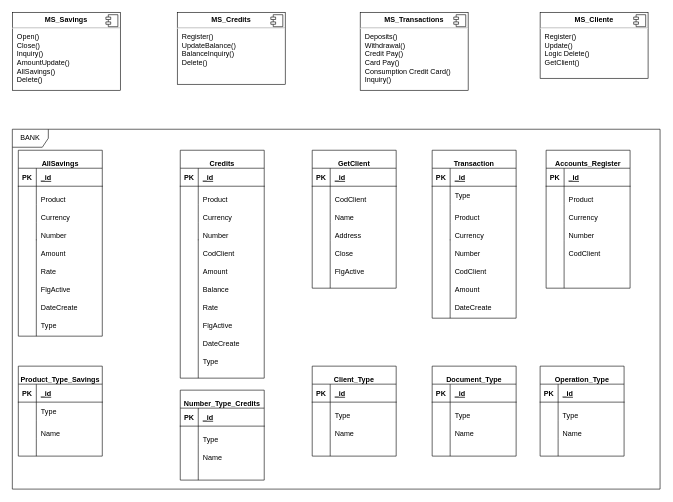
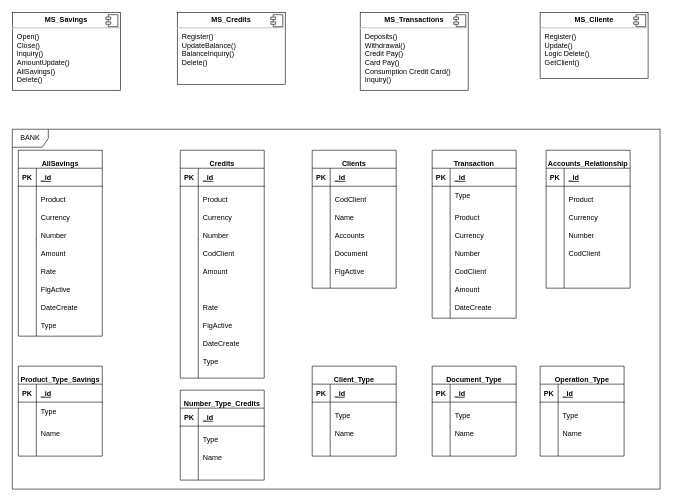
(354, 164) -> (354, 164)
(588, 164) -> (588, 164)
(349, 236) -> (351, 236)
(344, 254) -> (351, 254)
(231, 285) -> none
